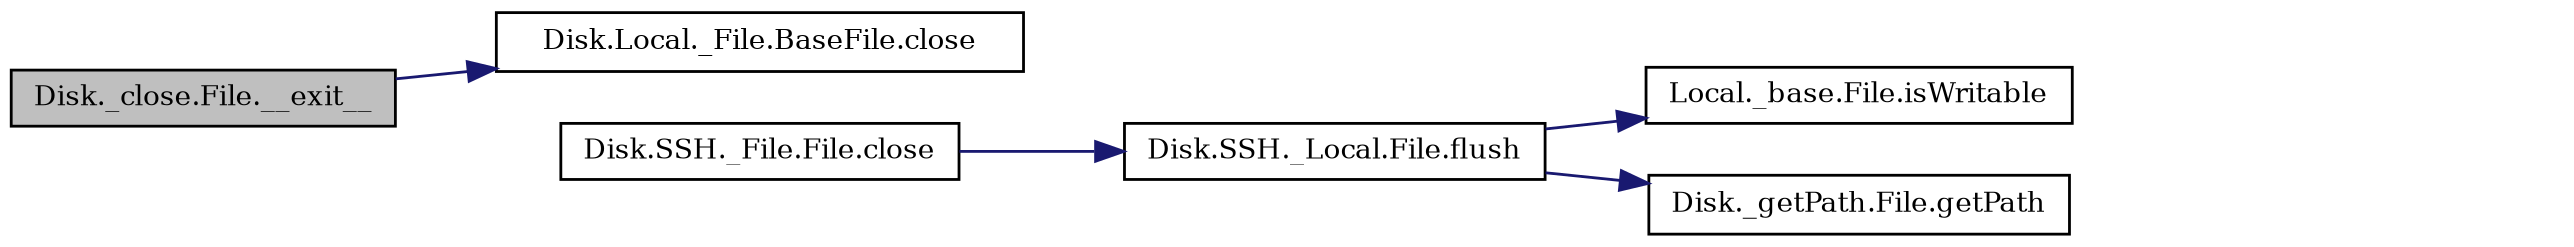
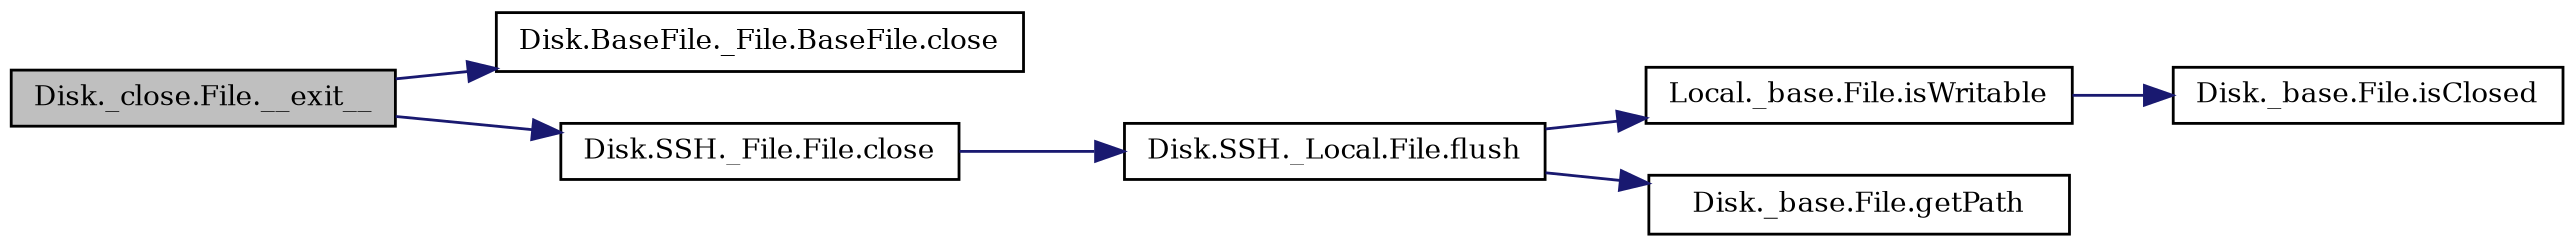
(760, 42) -> (760, 42)
none -> (2368, 95)
none -> (464, 123)
(1859, 205) -> (1859, 205)
